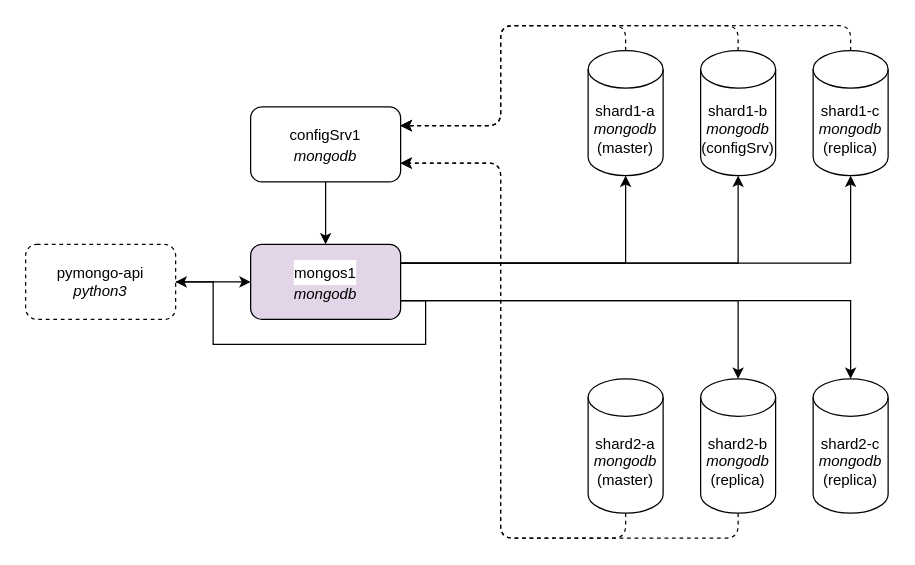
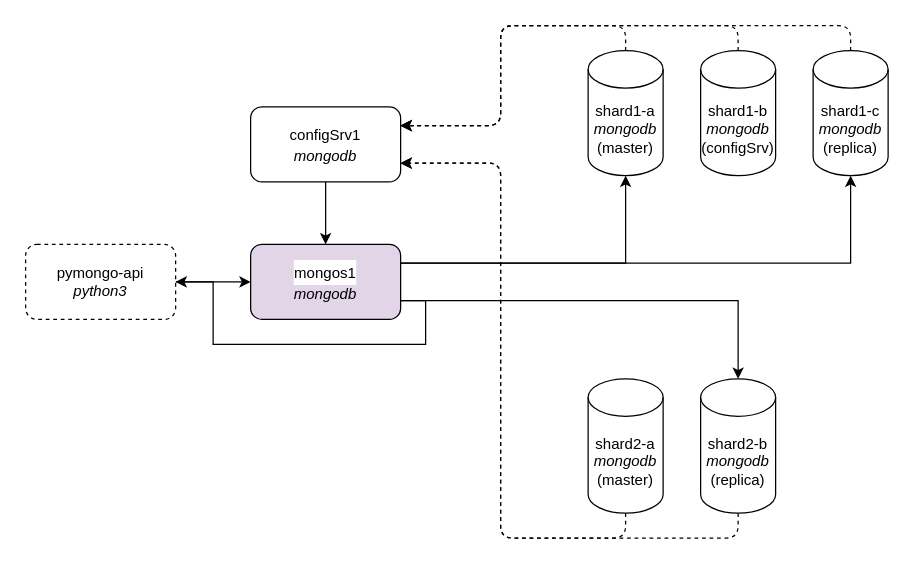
(738, 223) -> none
(831, 301) -> none
(851, 446) -> none
